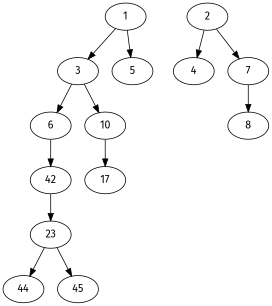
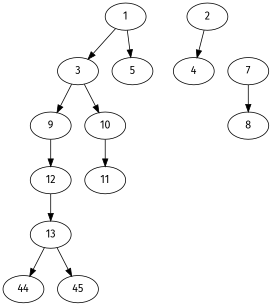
(225, 41) -> none
(51, 126) -> (51, 126)
(51, 180) -> (51, 180)
(105, 180) -> (105, 180)
(51, 235) -> (51, 235)
